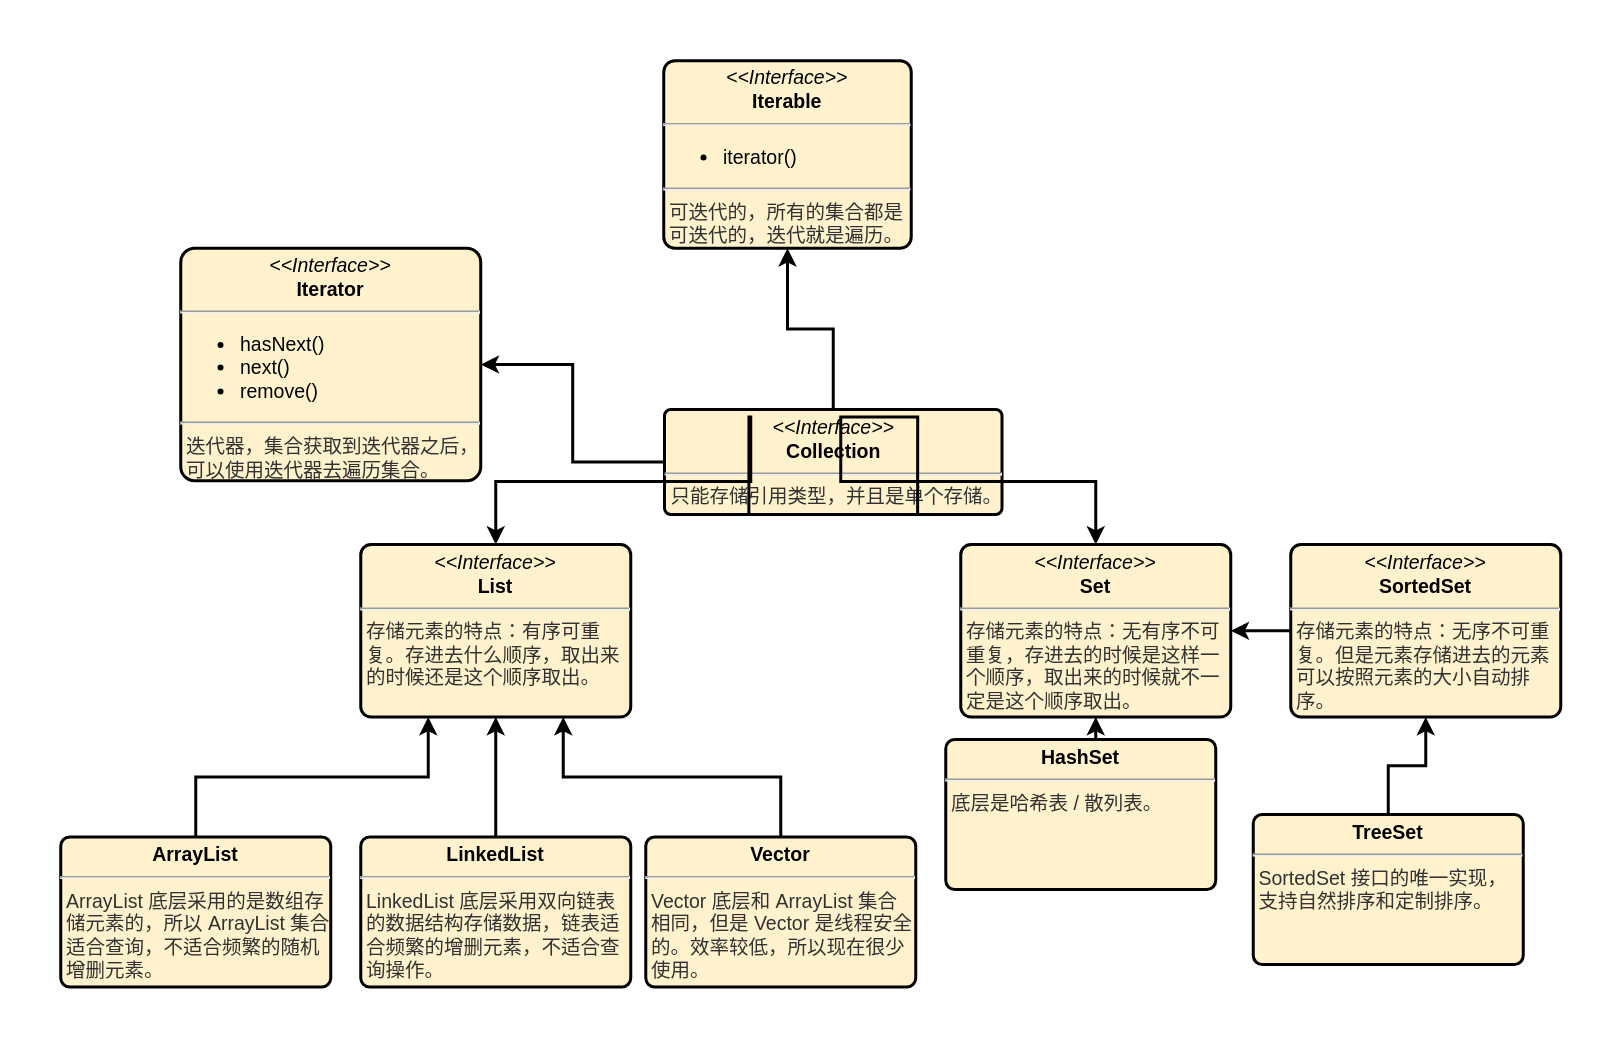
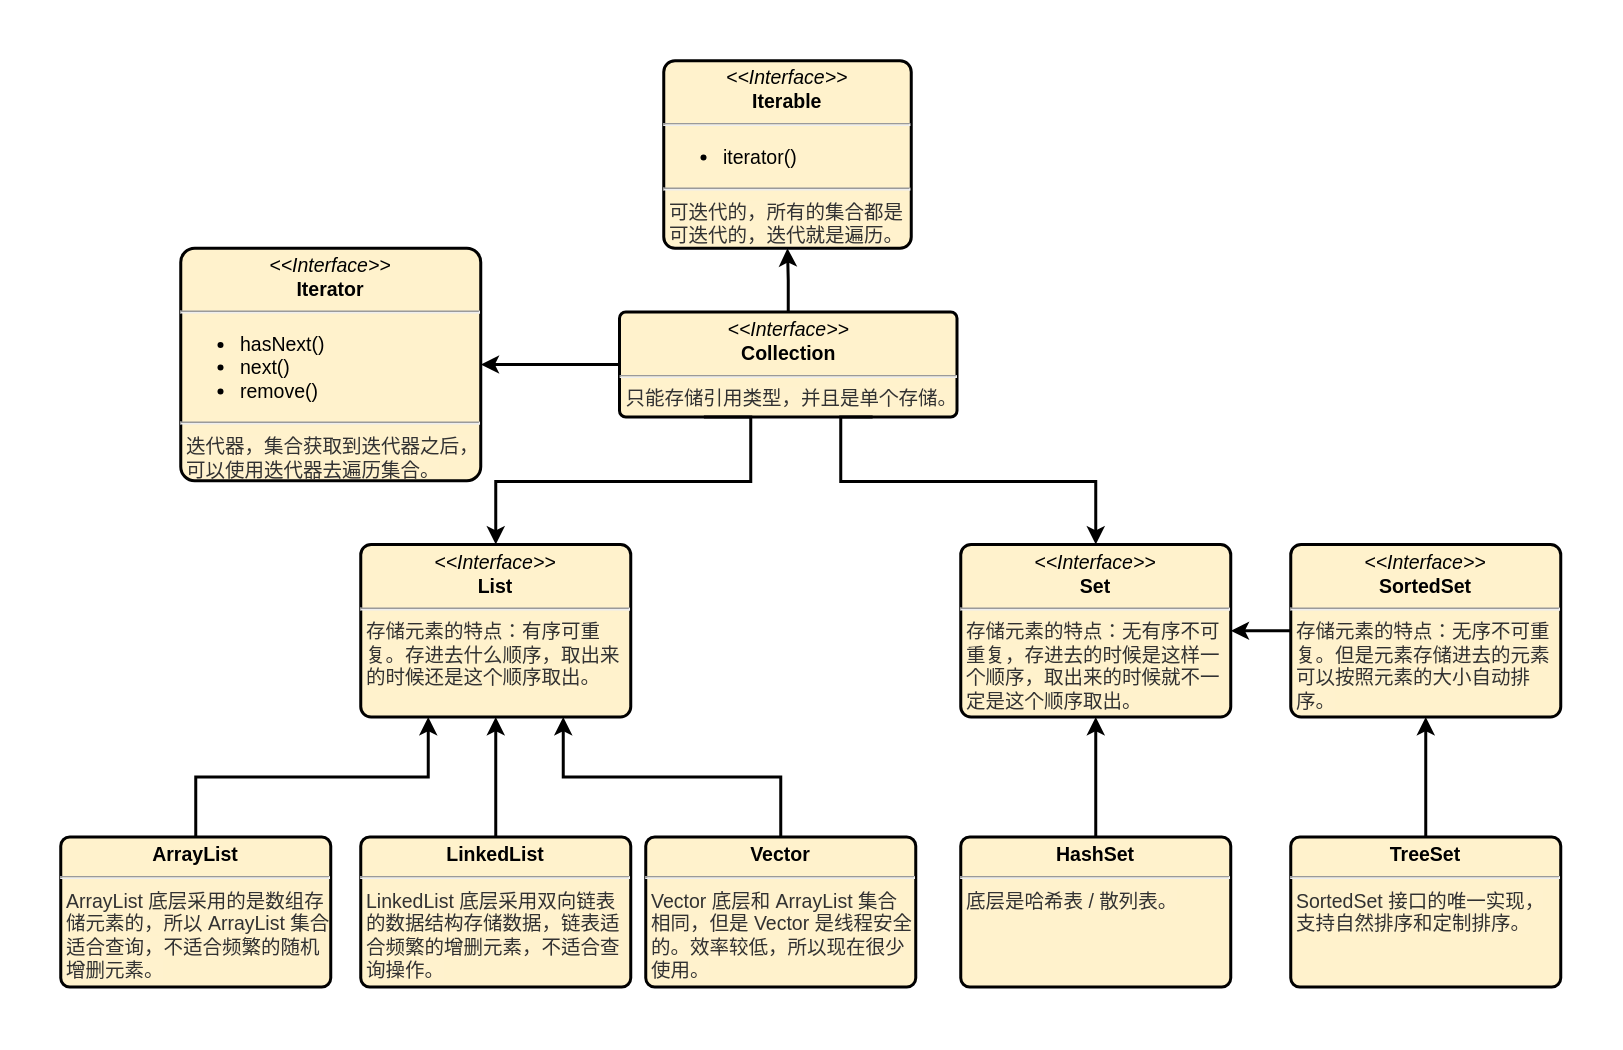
(833, 462) -> (788, 365)
(1081, 815) -> (1096, 912)
(1388, 890) -> (1426, 912)
